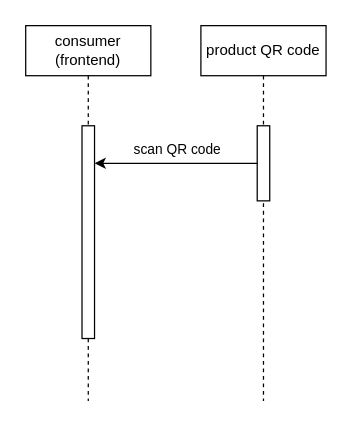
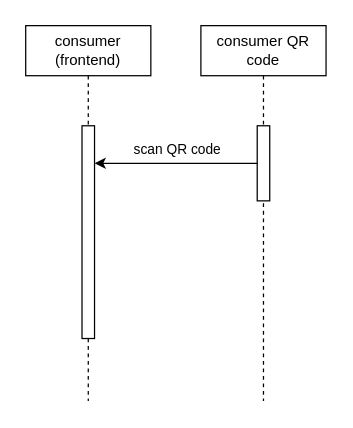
(263, 51) -> (263, 51)
